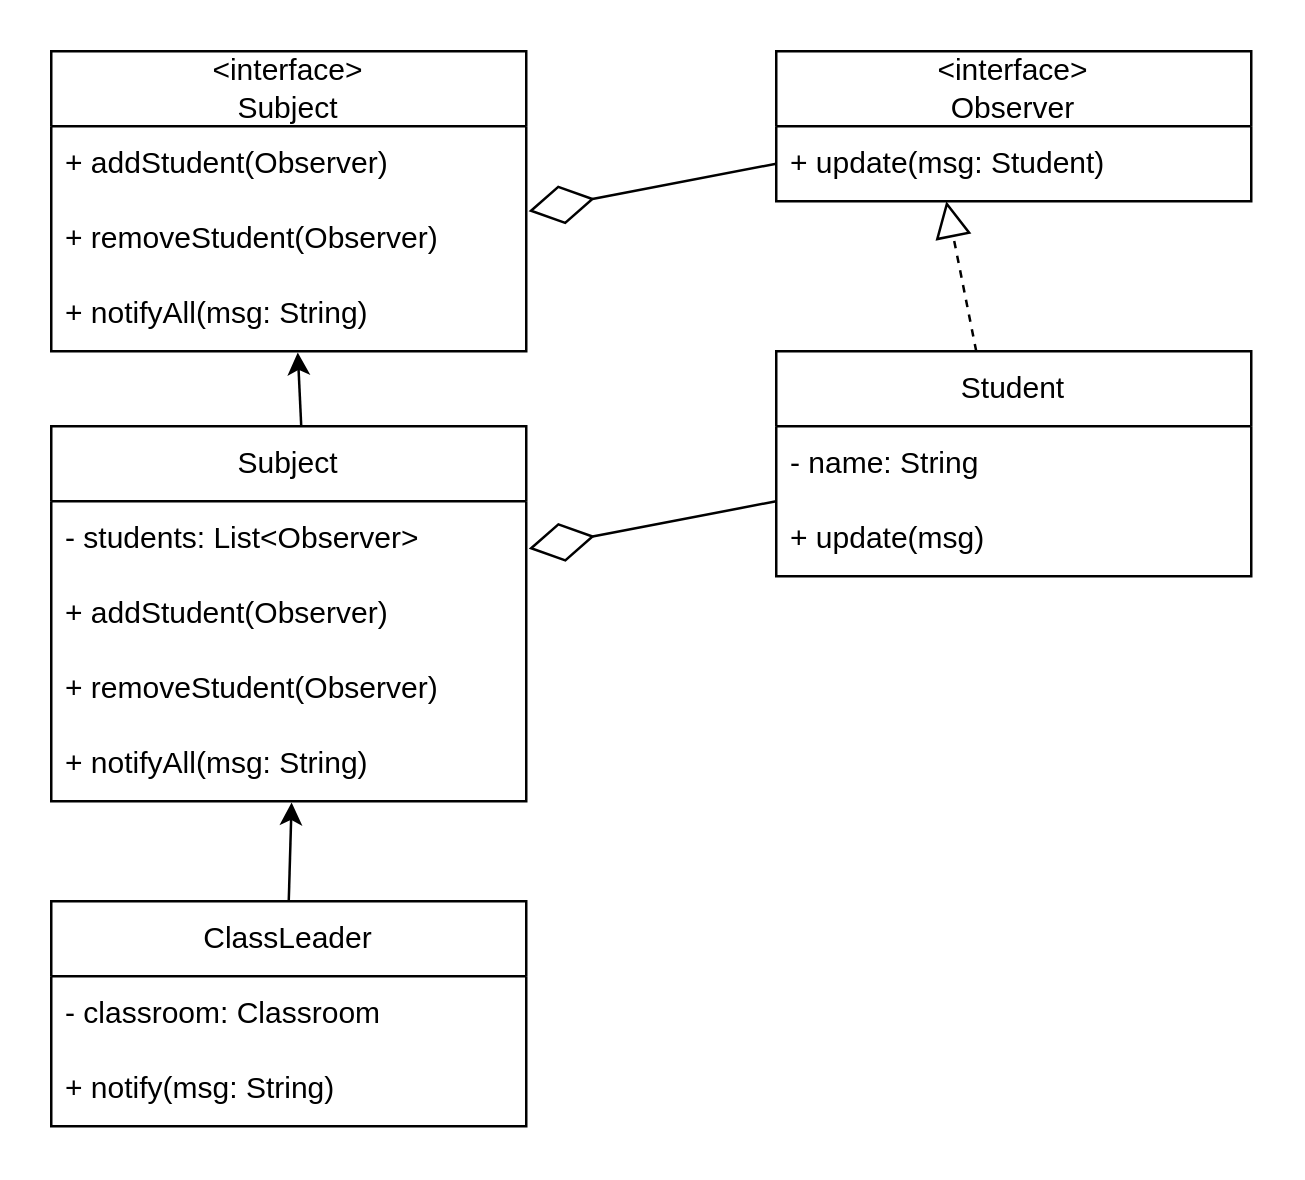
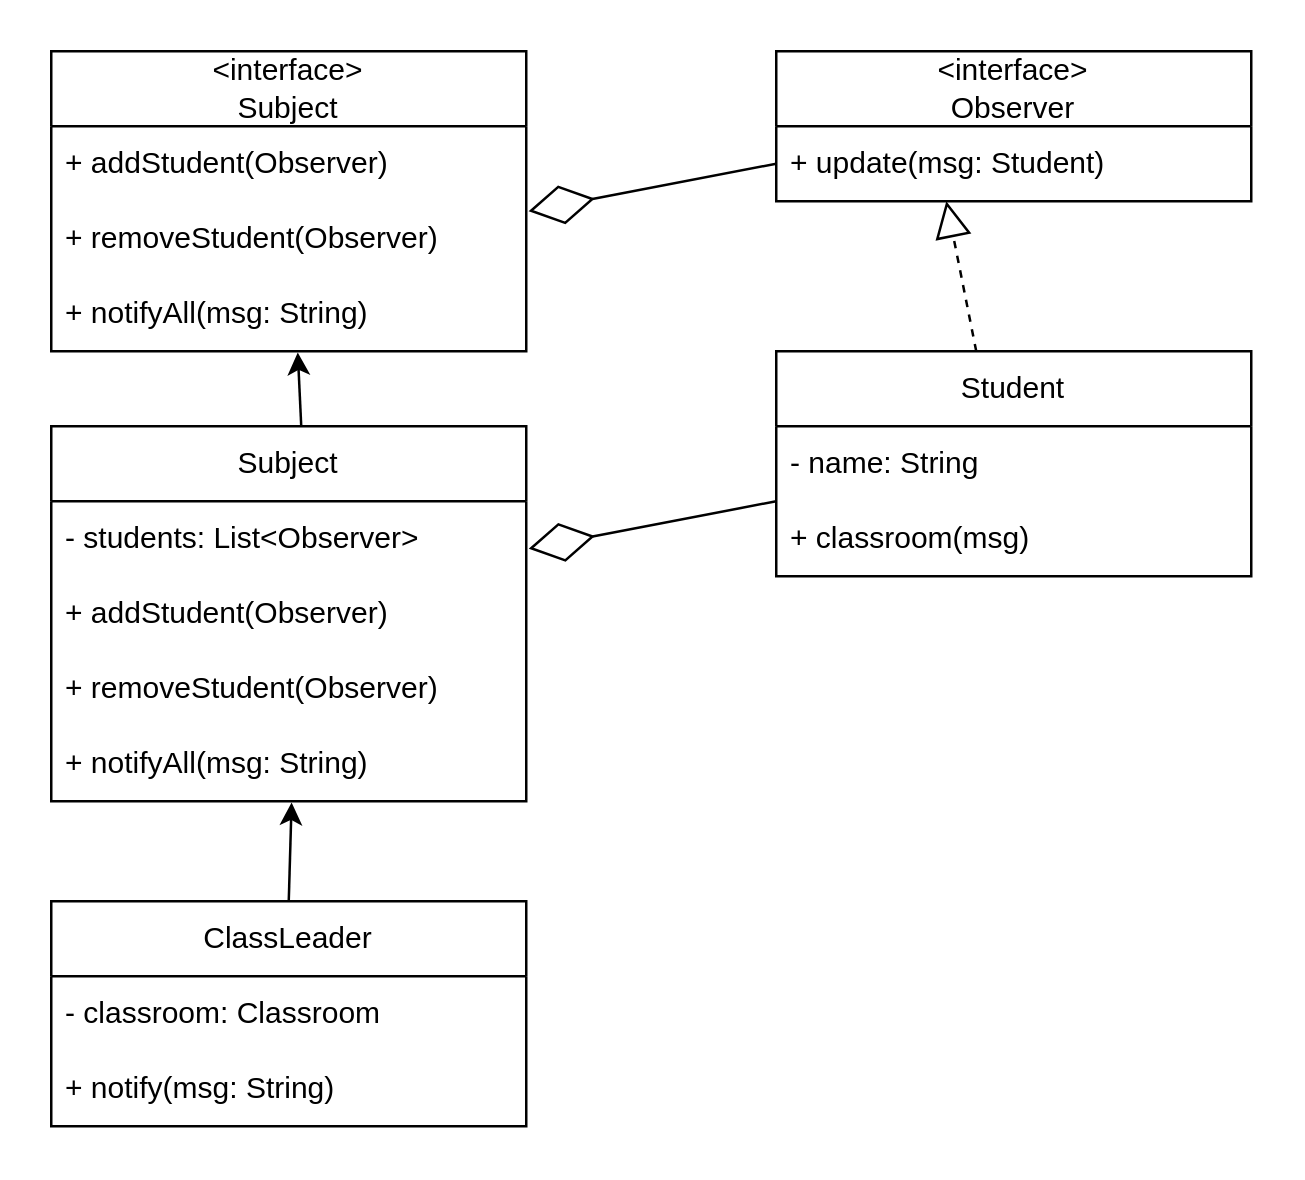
(897, 539) -> (918, 539)
